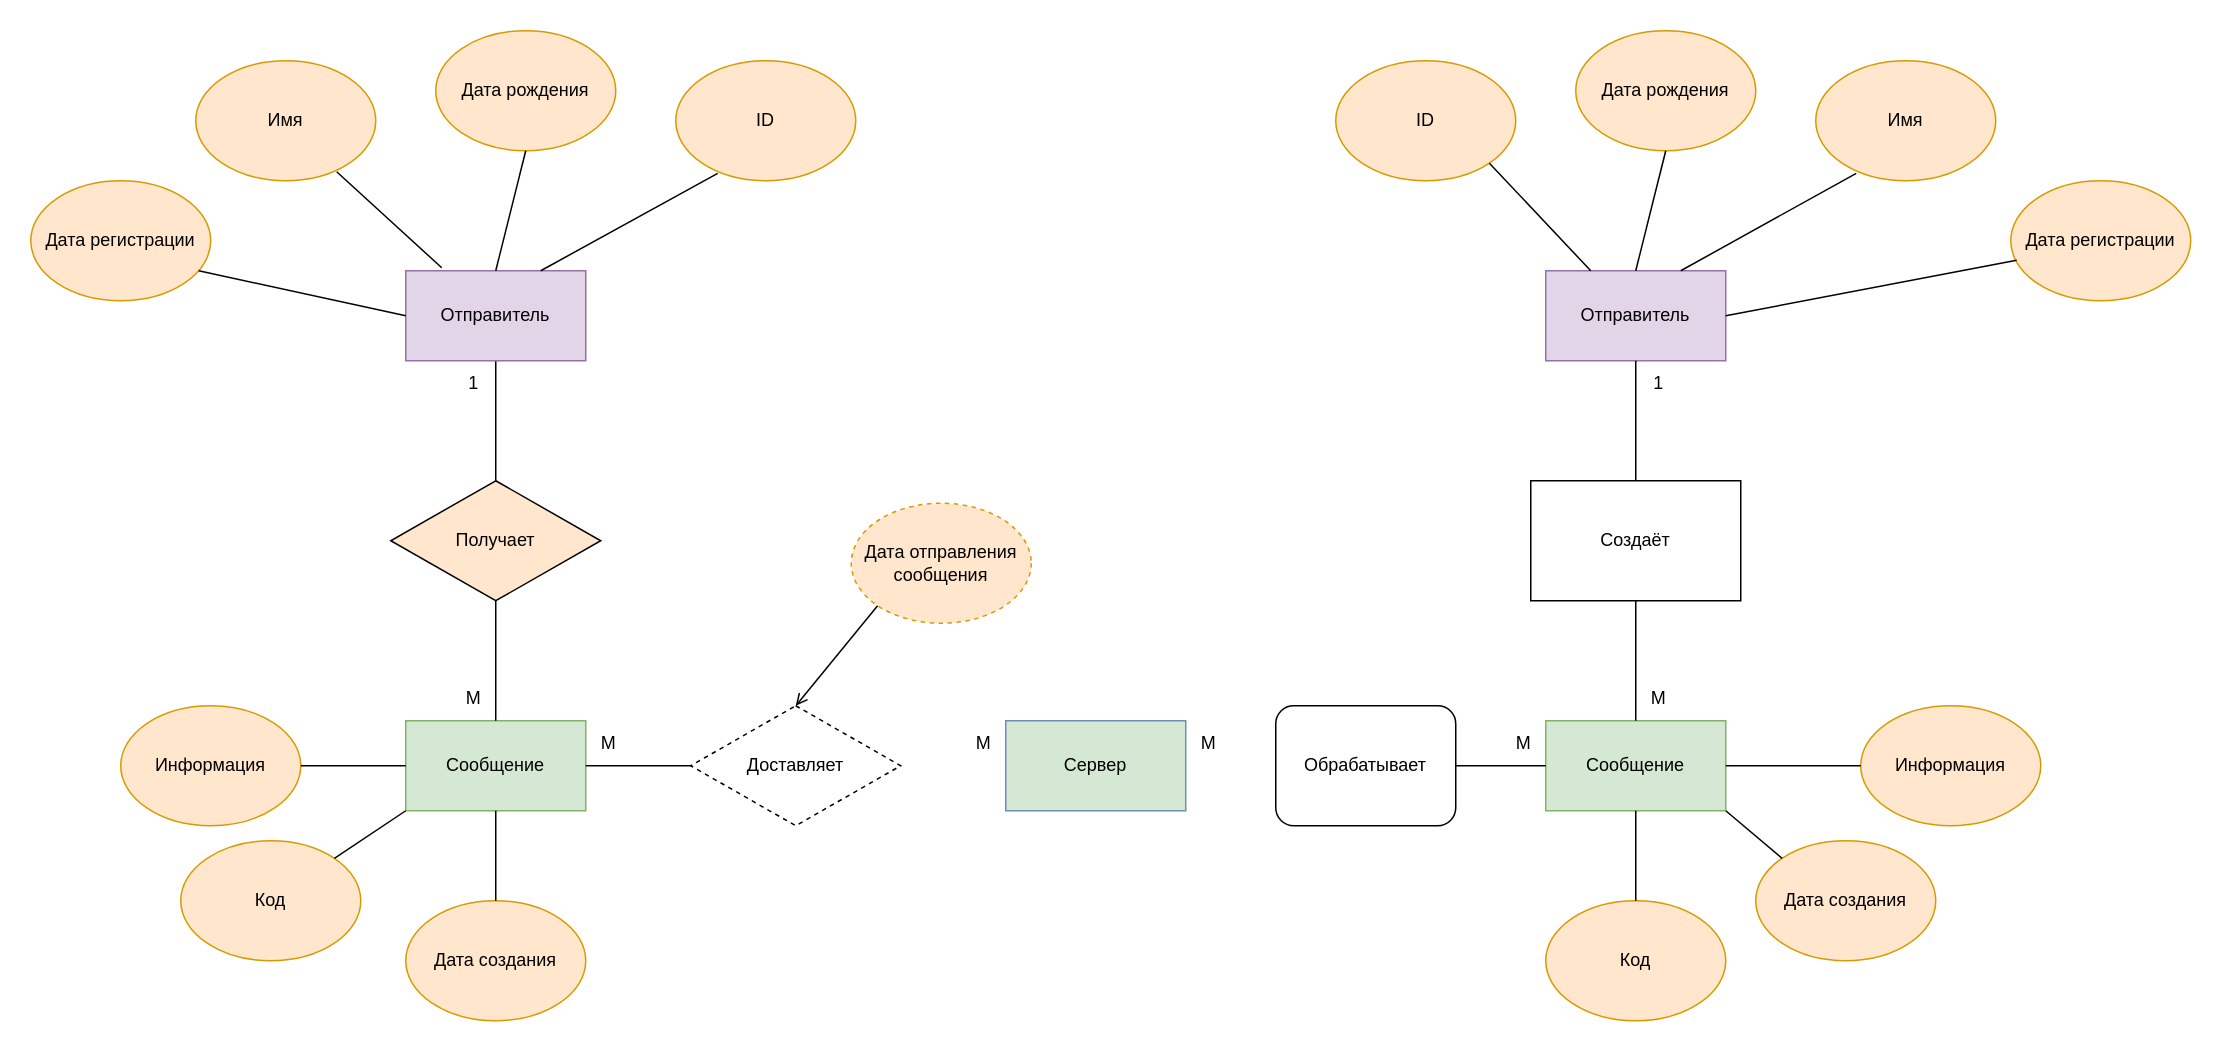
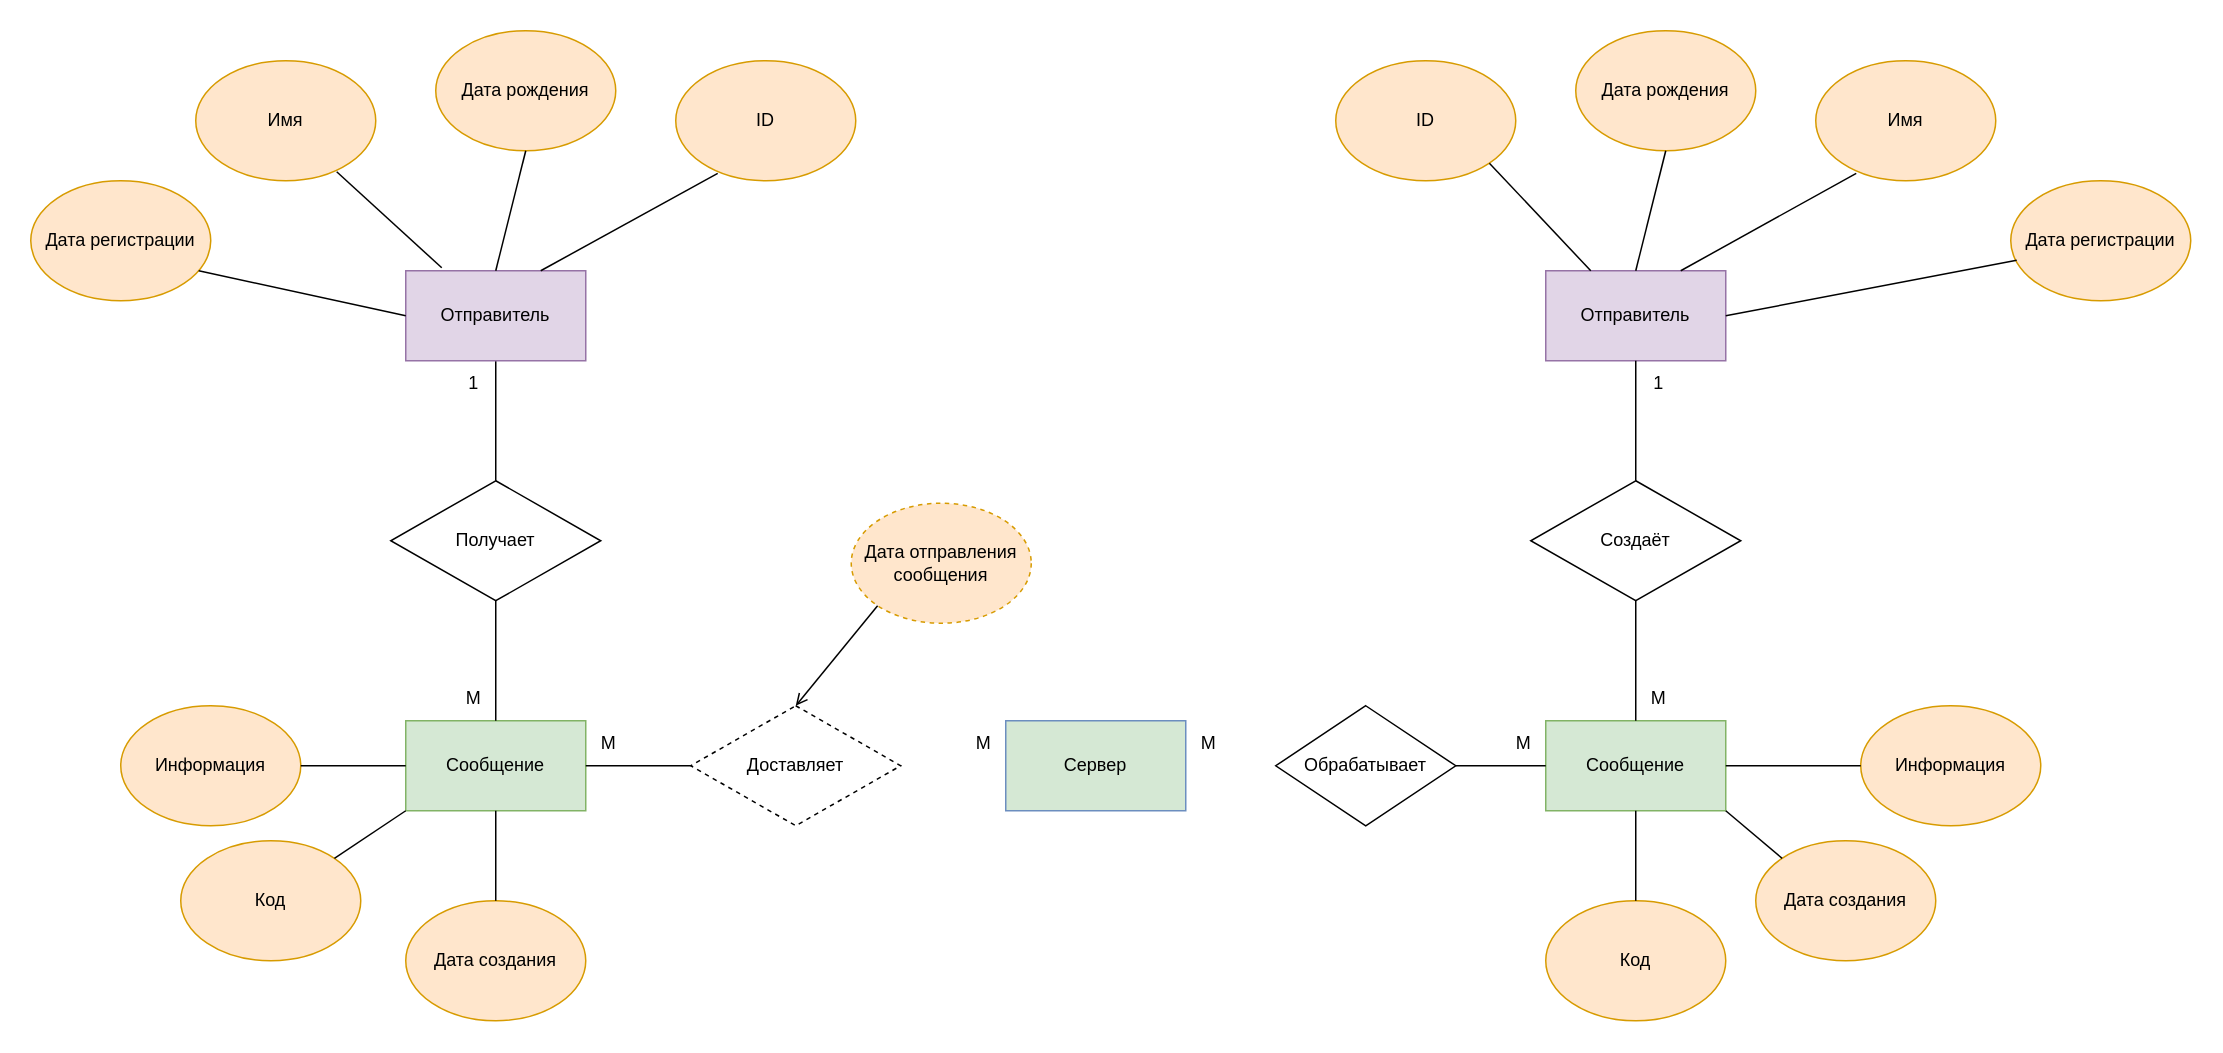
(496, 541) -> (496, 541)
(1636, 541) -> (1636, 541)
(1366, 766) -> (1366, 766)
